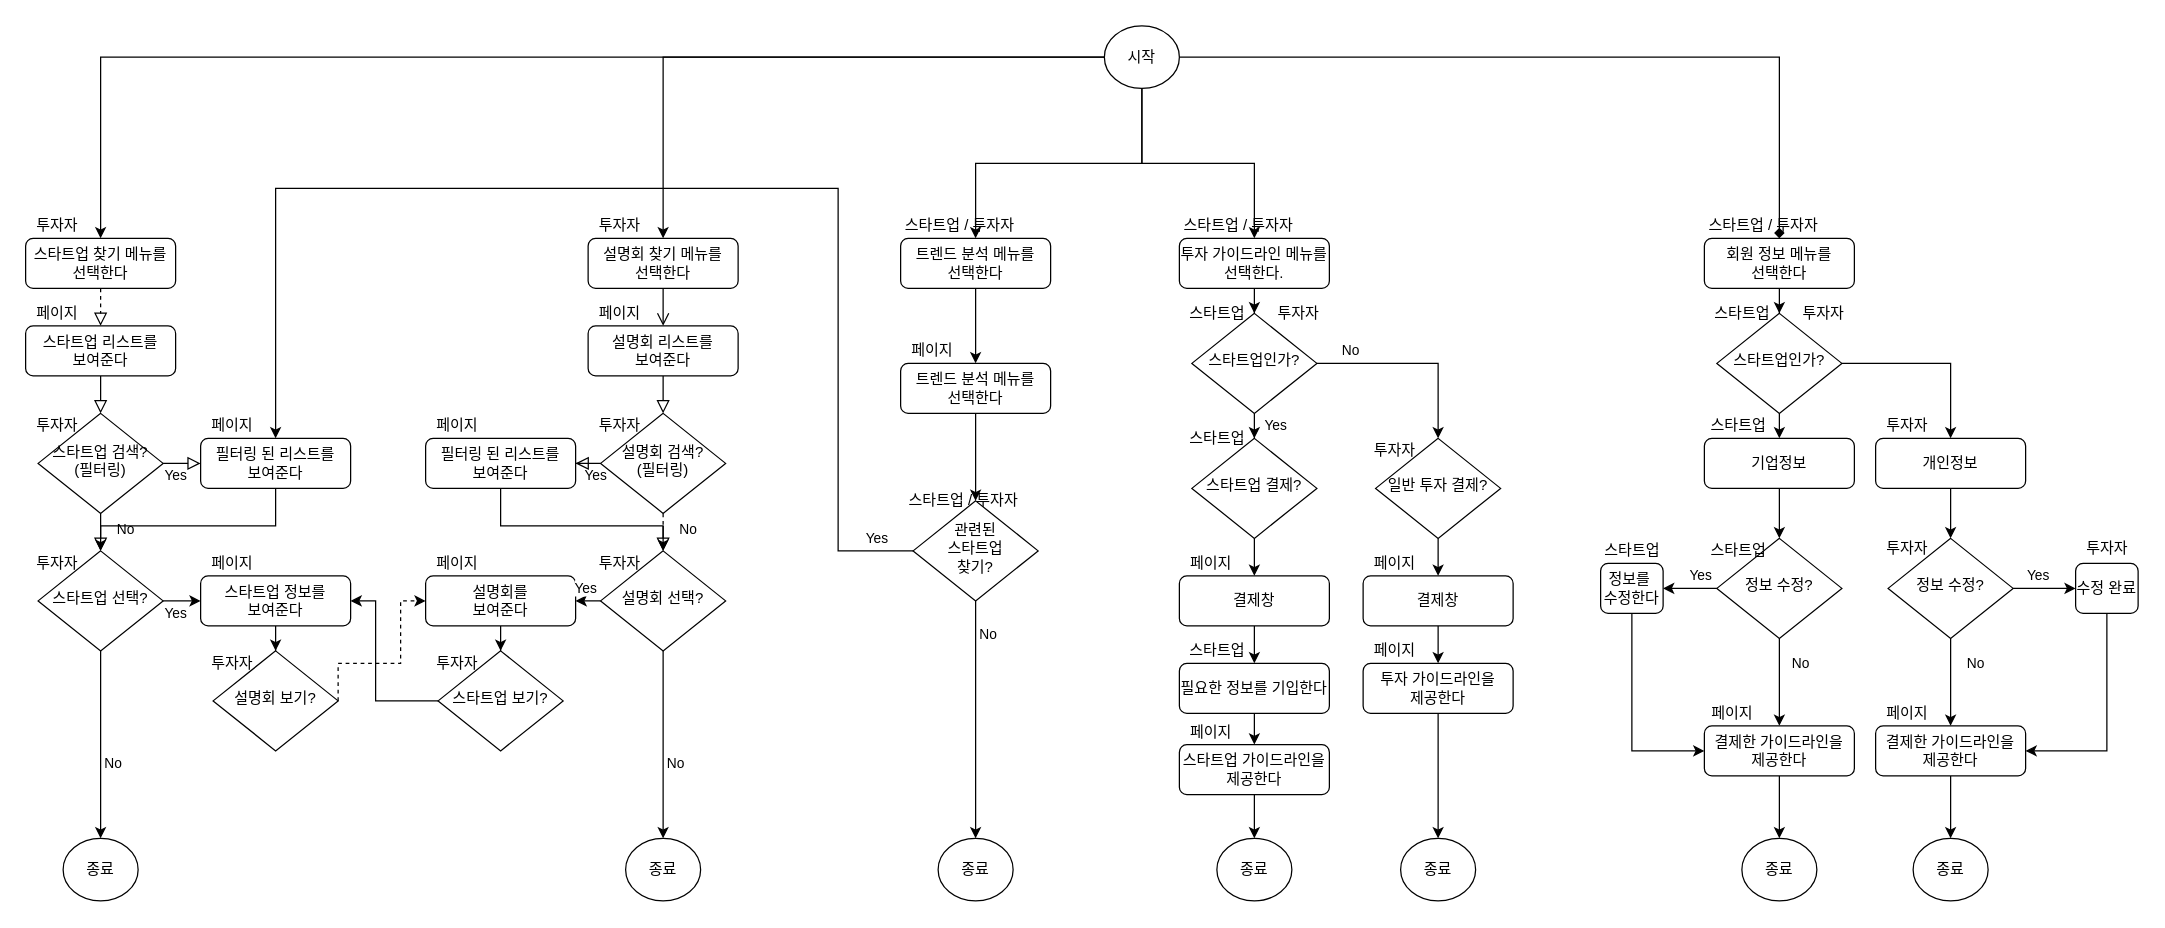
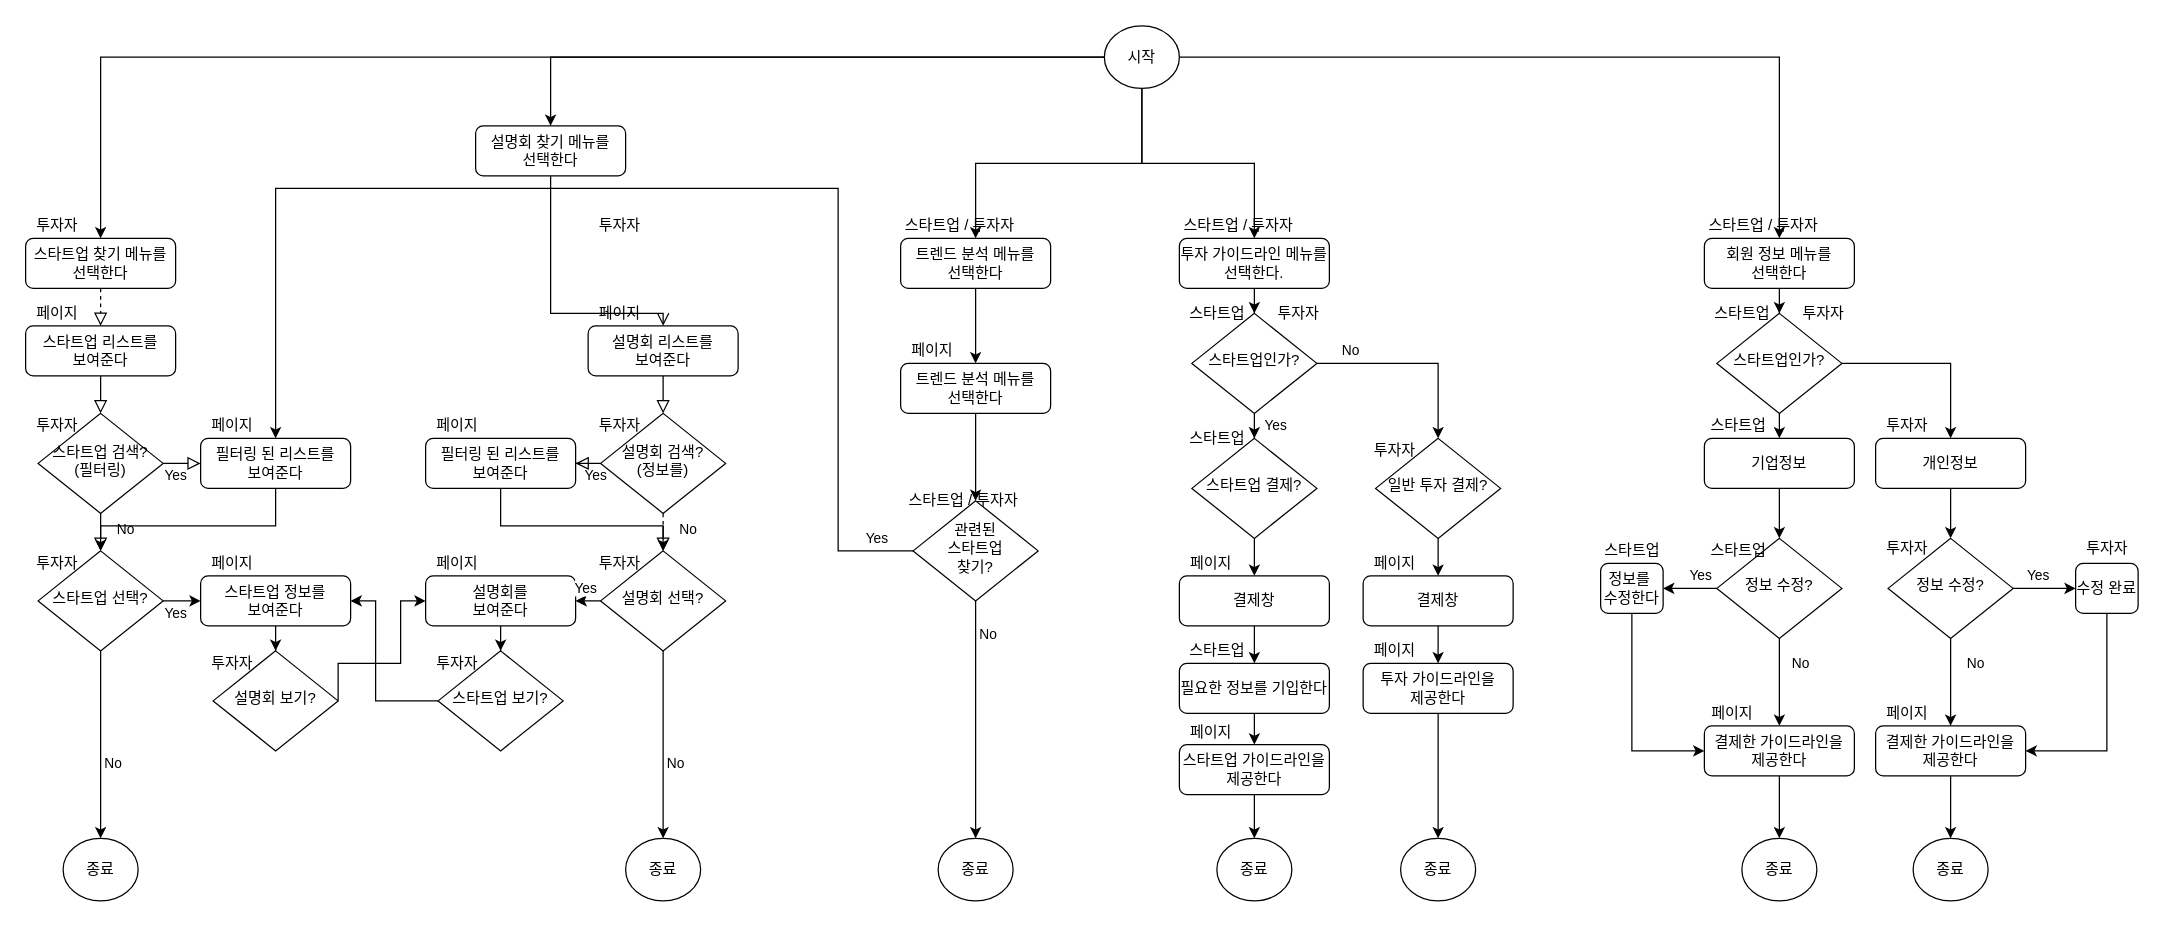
(1779, 227) -> (1779, 228)
(663, 263) -> (551, 151)
(663, 461) -> (663, 461)
(392, 663) -> (392, 663)
